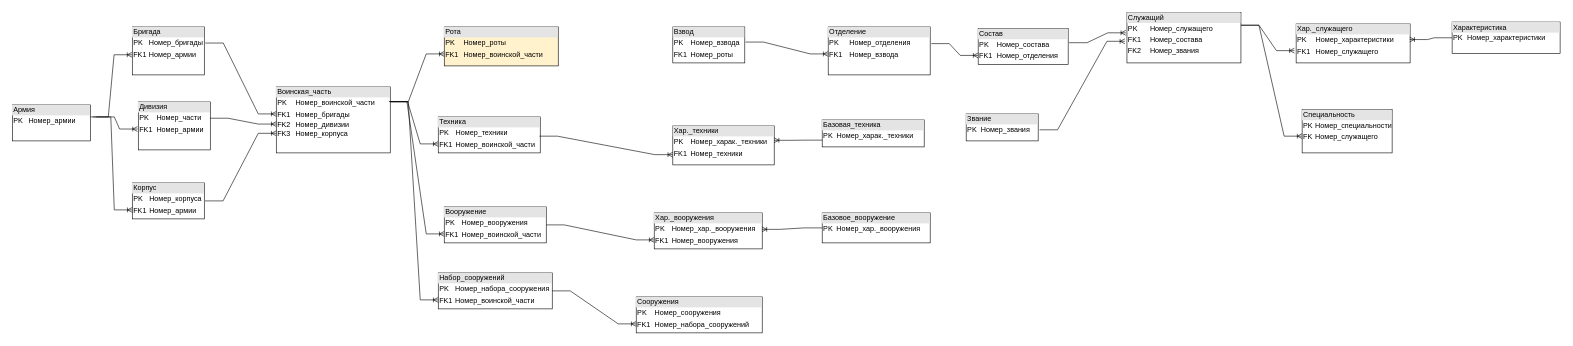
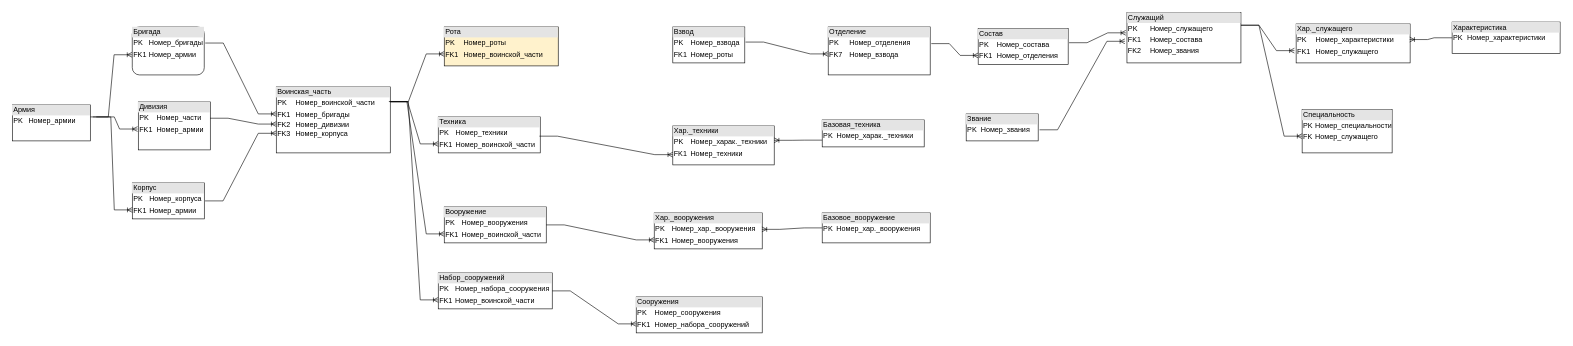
(863, 40) -> (863, 40)
(168, 51) -> (168, 51)
